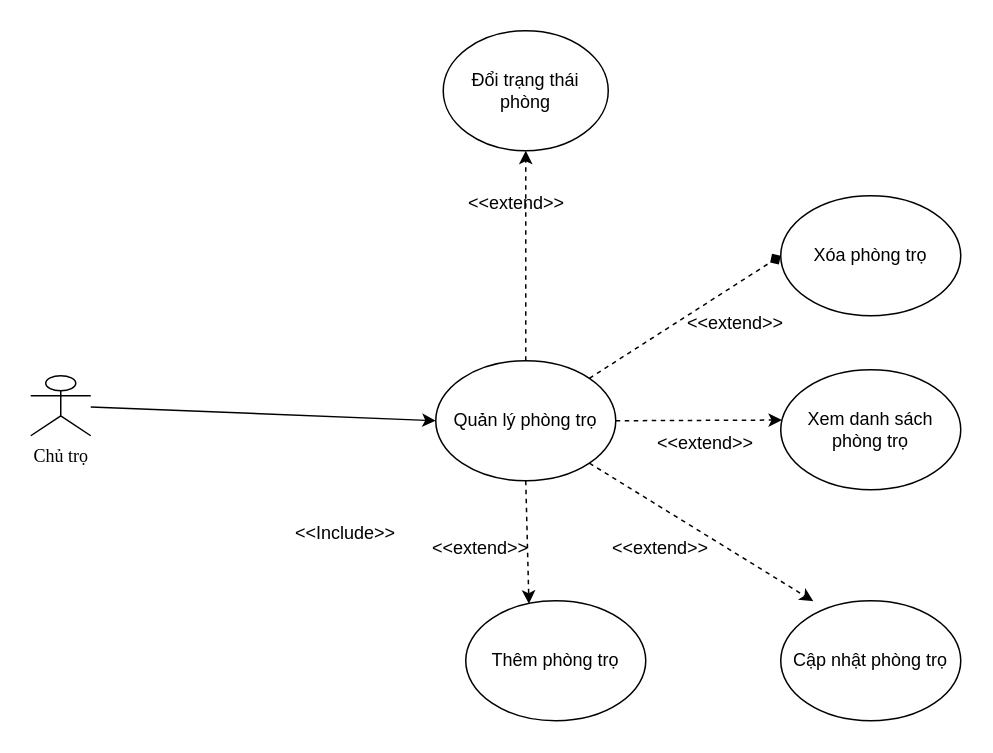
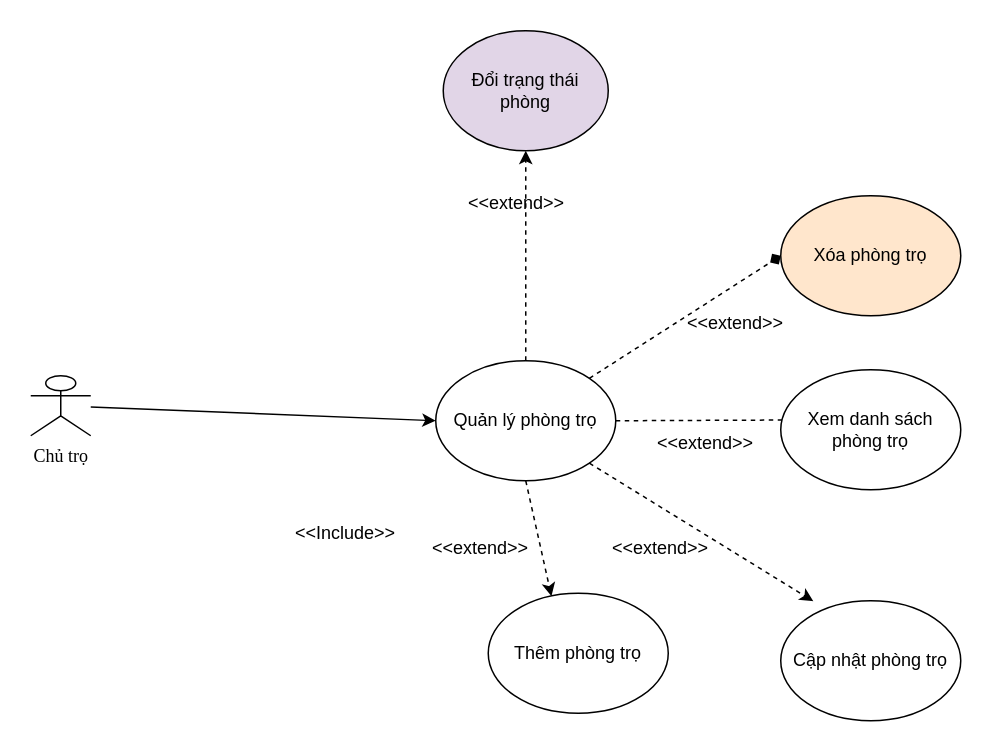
(526, 91) -> (526, 91)
(871, 256) -> (871, 256)
(770, 420) -> (774, 420)
(556, 661) -> (578, 653)
